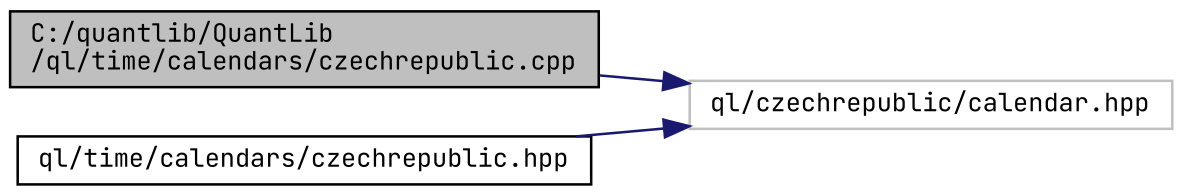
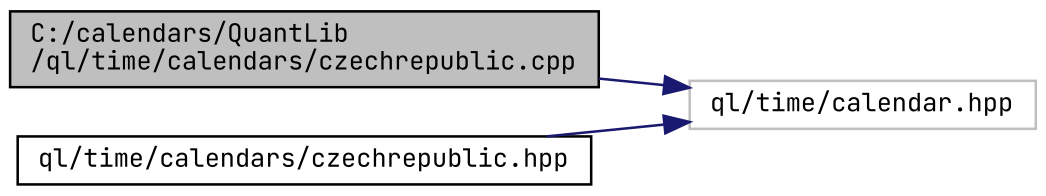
(304, 49) -> (304, 49)
(931, 105) -> (863, 105)
